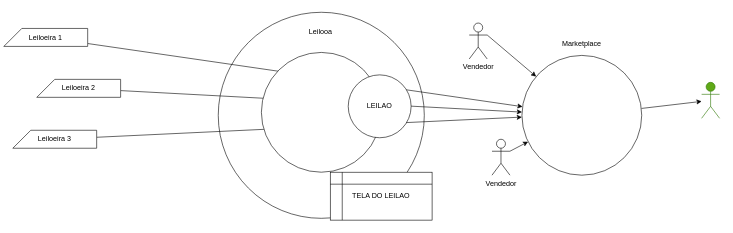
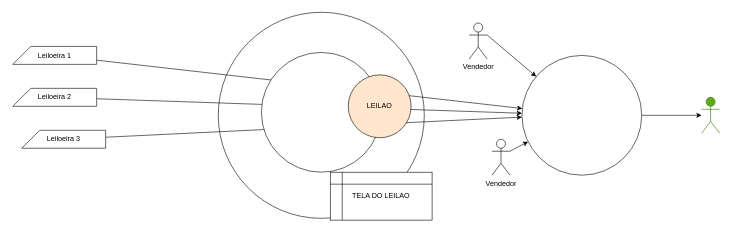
(321, 32) -> none
(45, 38) -> (54, 56)
(582, 44) -> none
(78, 89) -> (54, 98)
(711, 101) -> (711, 116)
(380, 107) -> (380, 107)
(54, 140) -> (63, 140)
